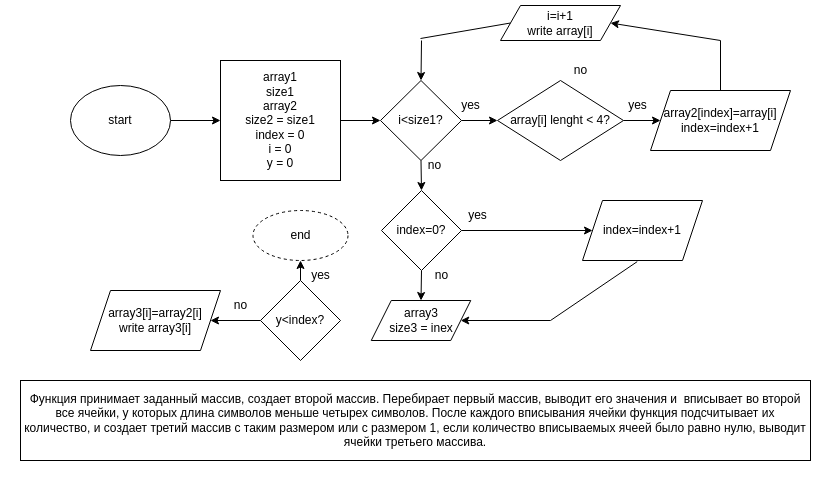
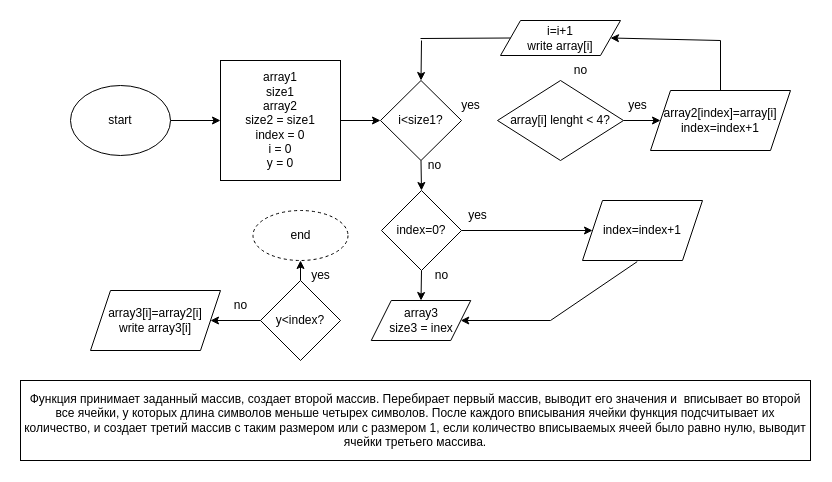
(561, 23) -> (561, 38)
(476, 121) -> none
